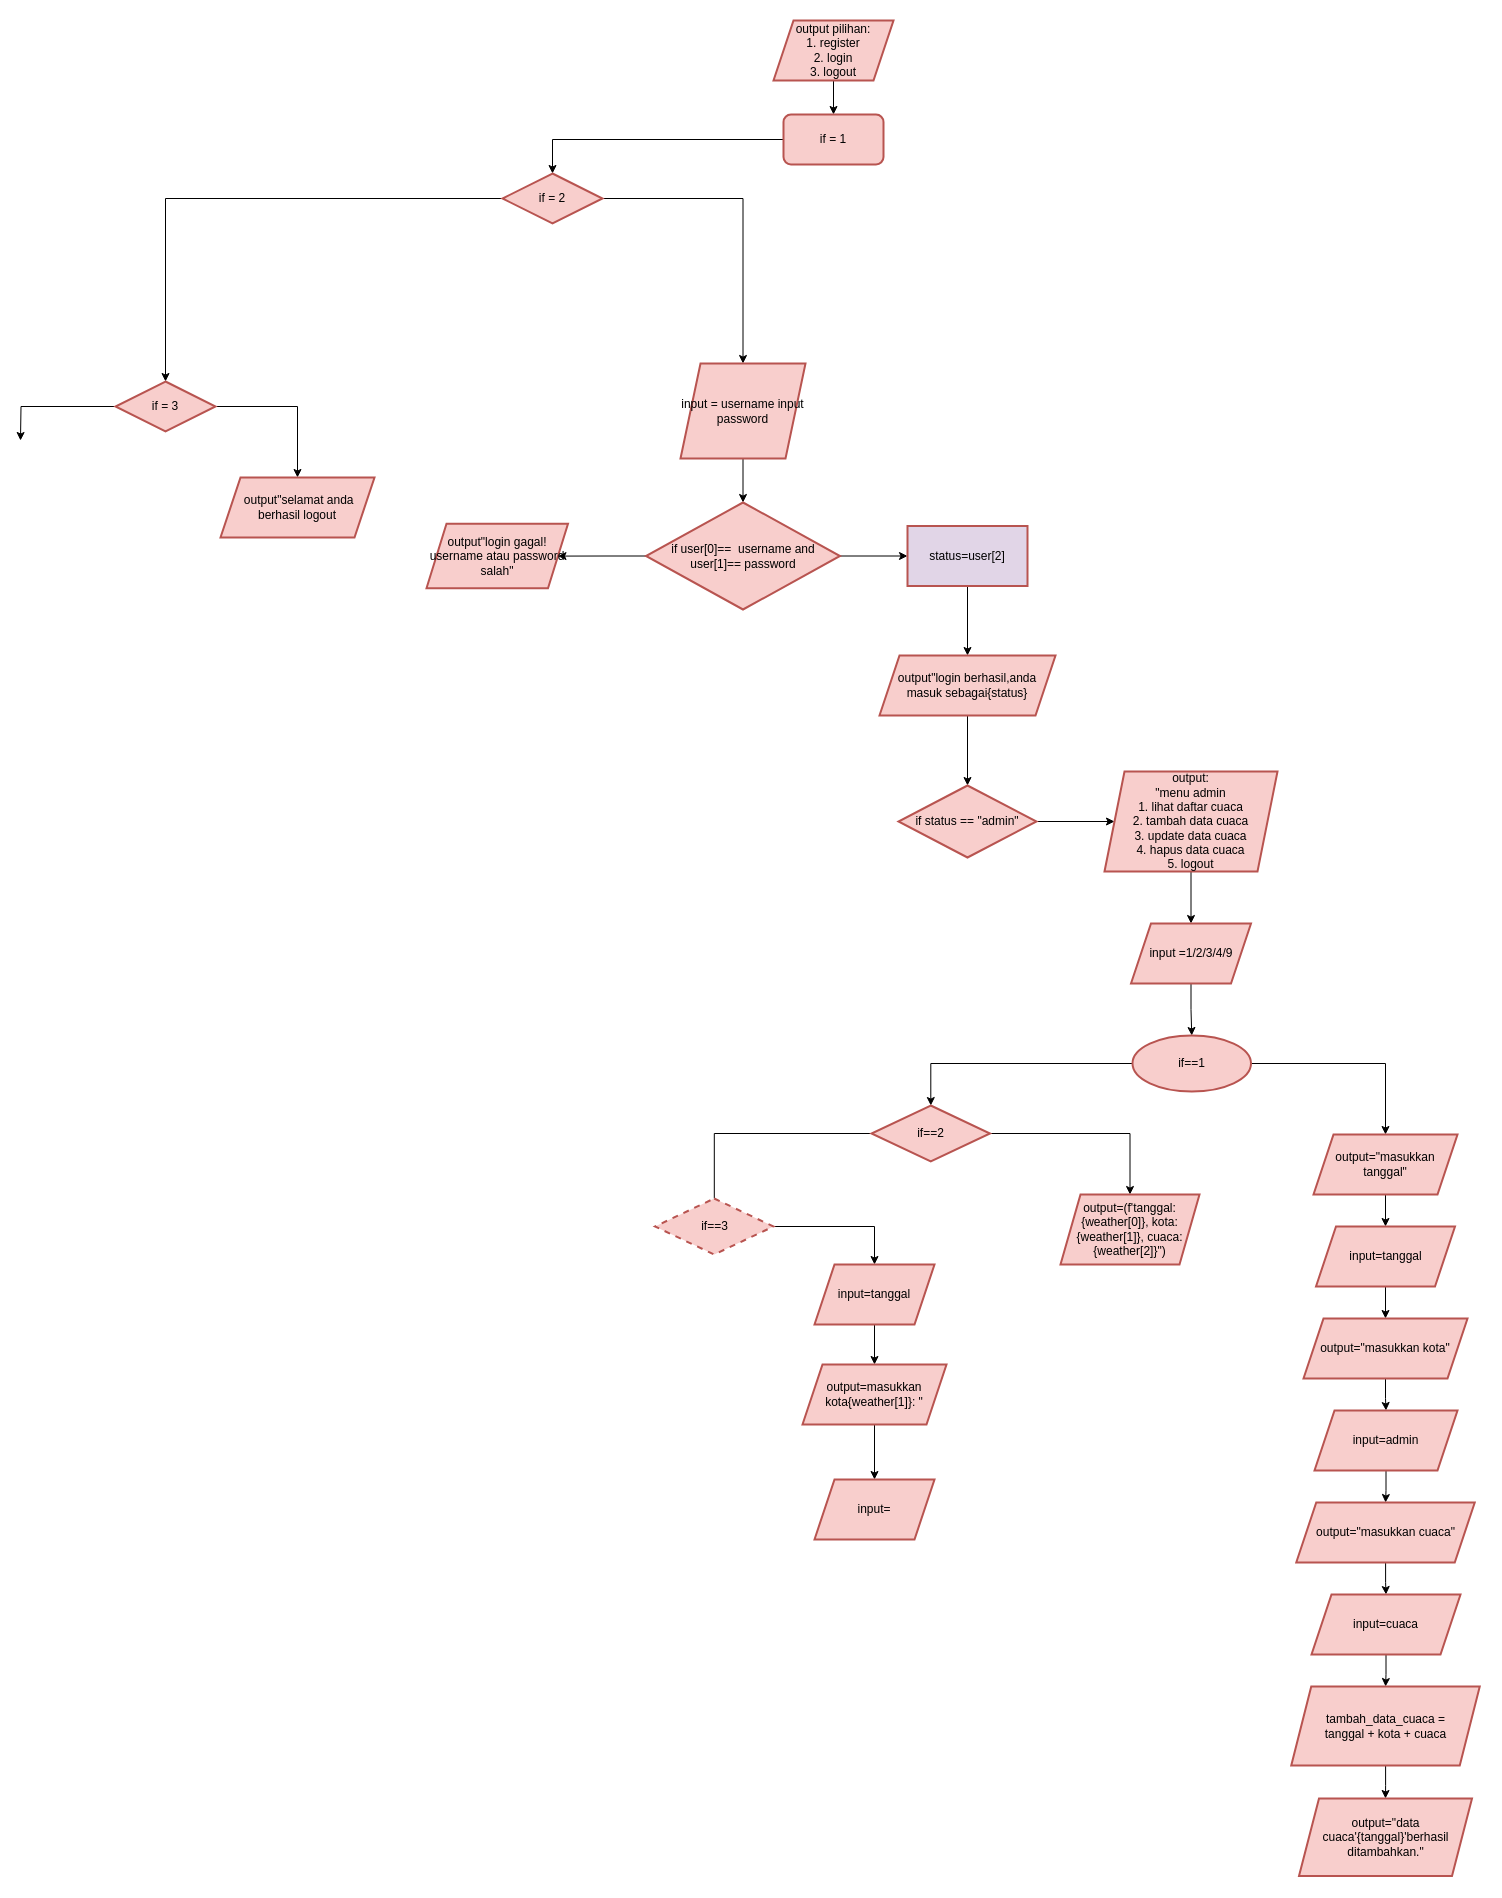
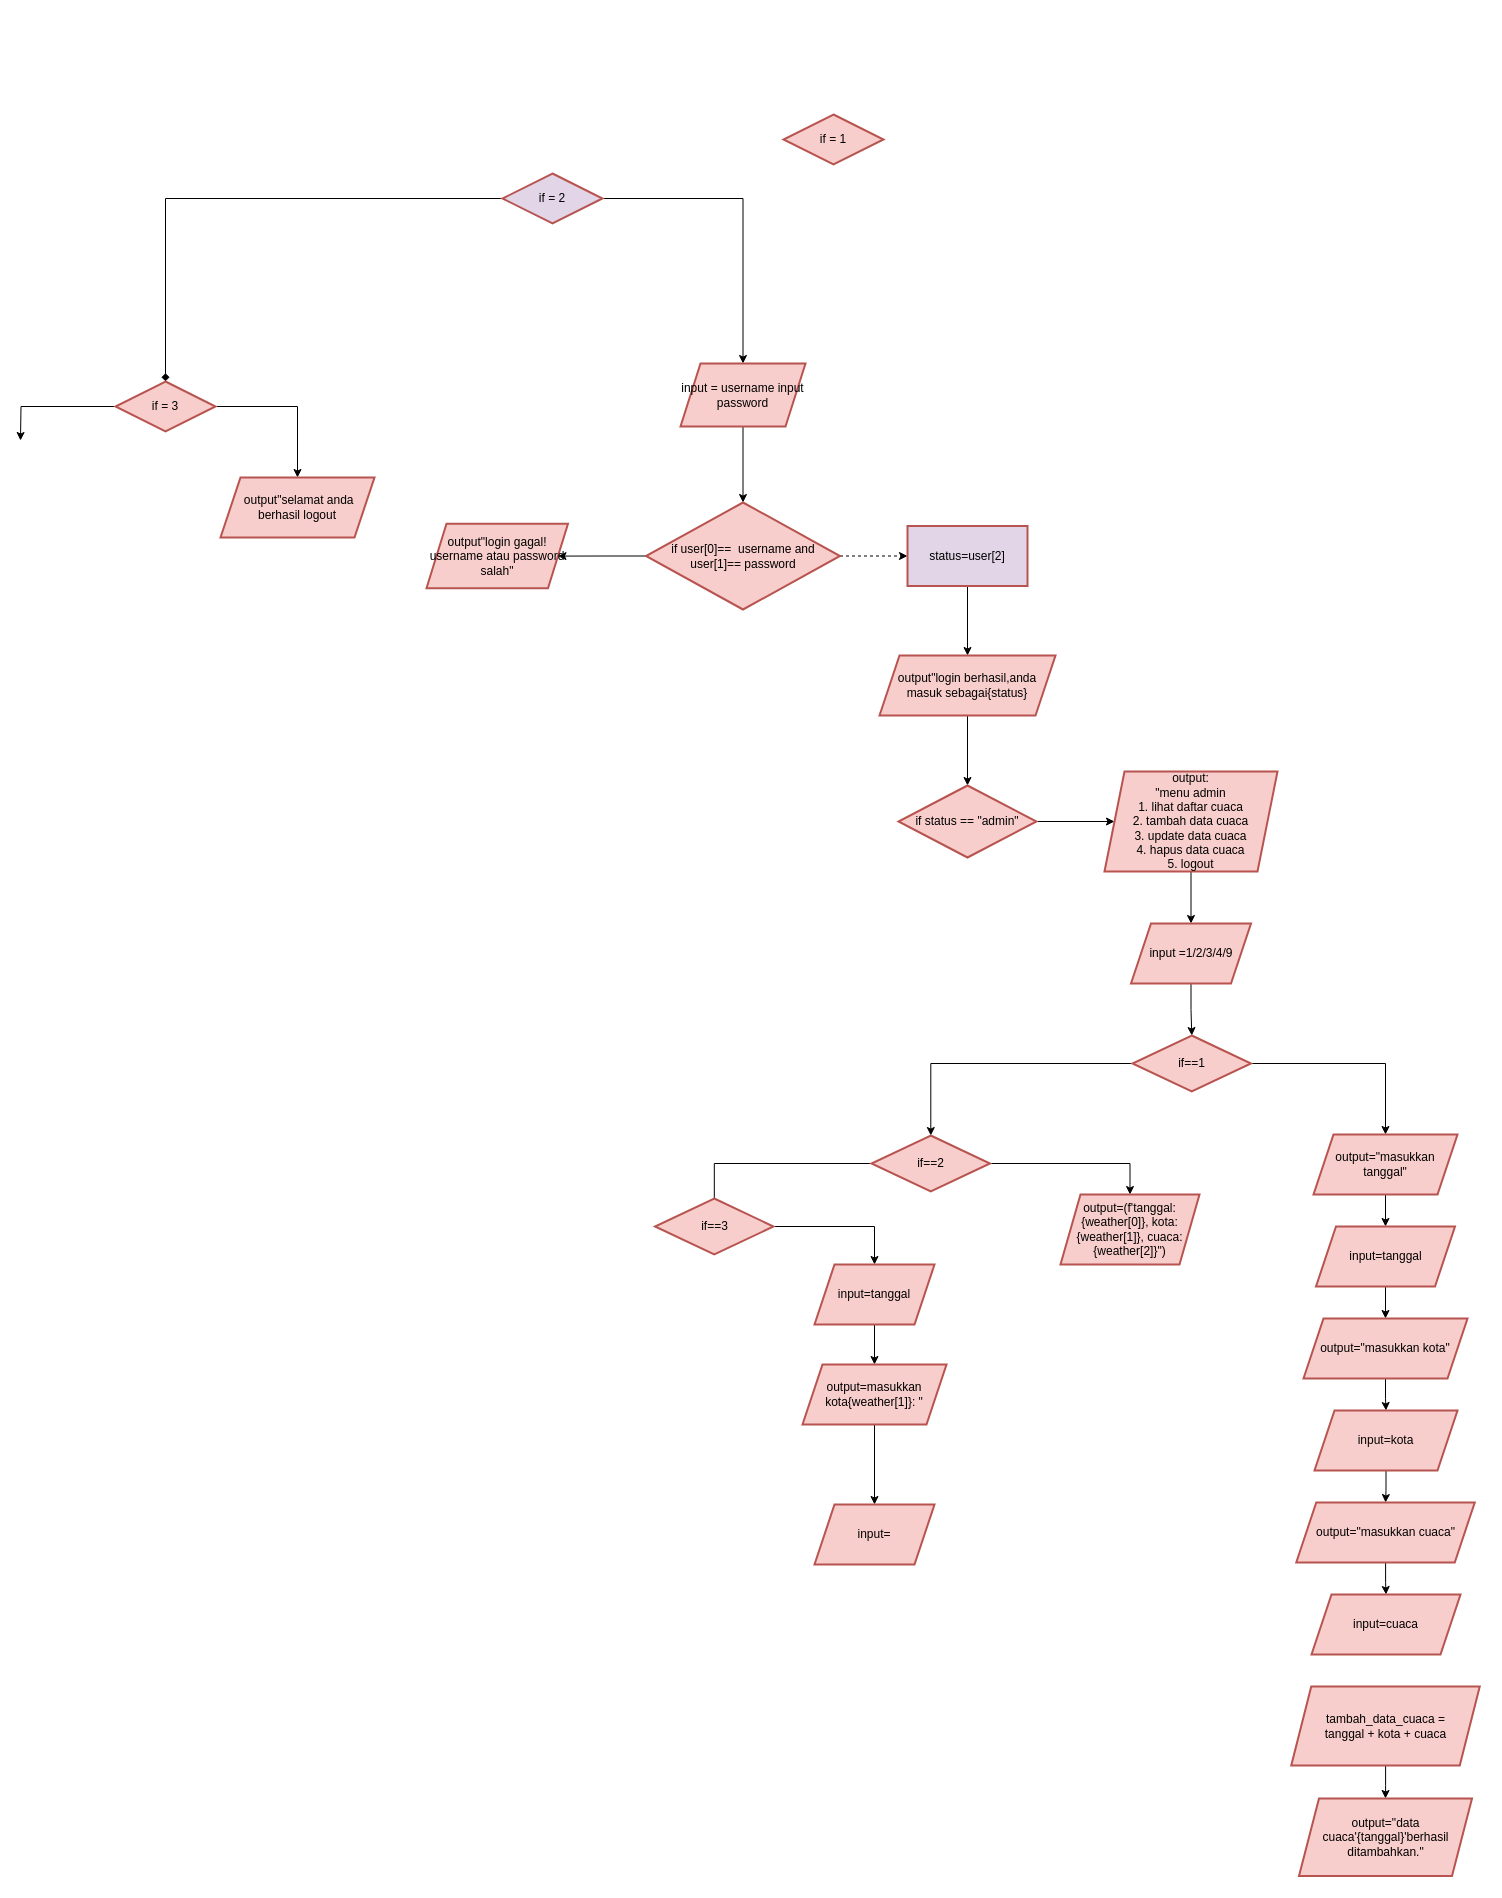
(834, 51) -> none
(834, 100) -> none
(655, 140) -> none
(834, 140) -> (834, 140)
(553, 199) -> (553, 199)
(166, 373) -> (166, 372)
(743, 411) -> (743, 395)
(871, 556) -> (871, 556)
(1192, 1064) -> (1192, 1064)
(931, 1134) -> (931, 1164)
(714, 1227) -> (714, 1227)
(1386, 1441) -> (1386, 1441)
(875, 1510) -> (875, 1535)
(1386, 1667) -> none
